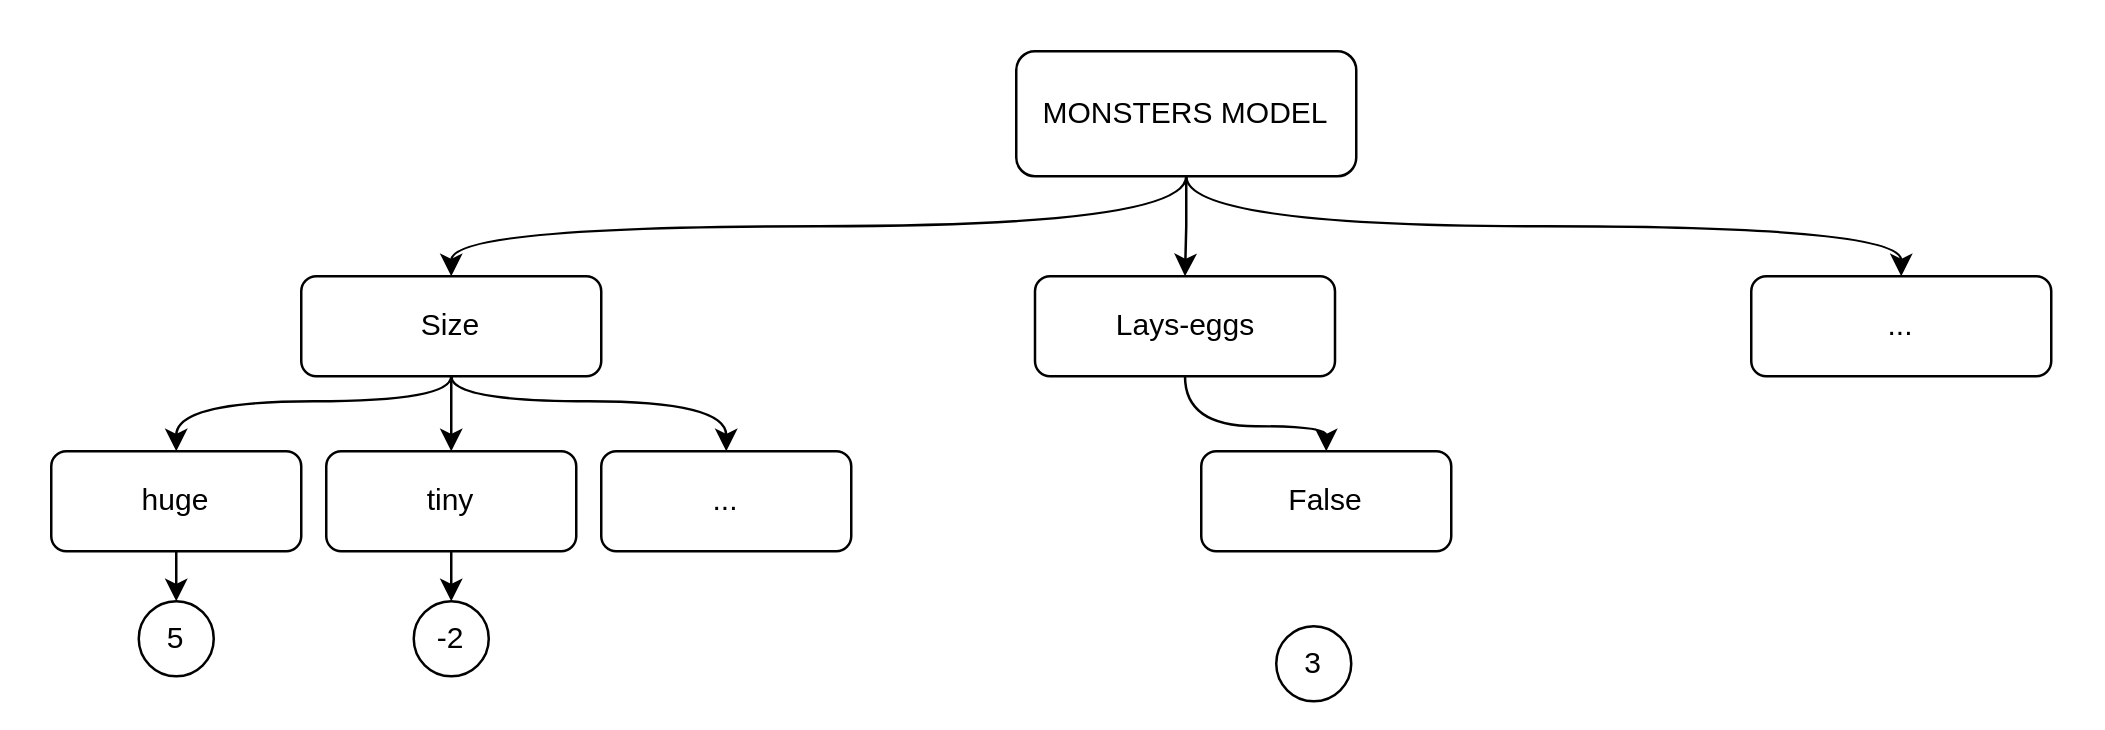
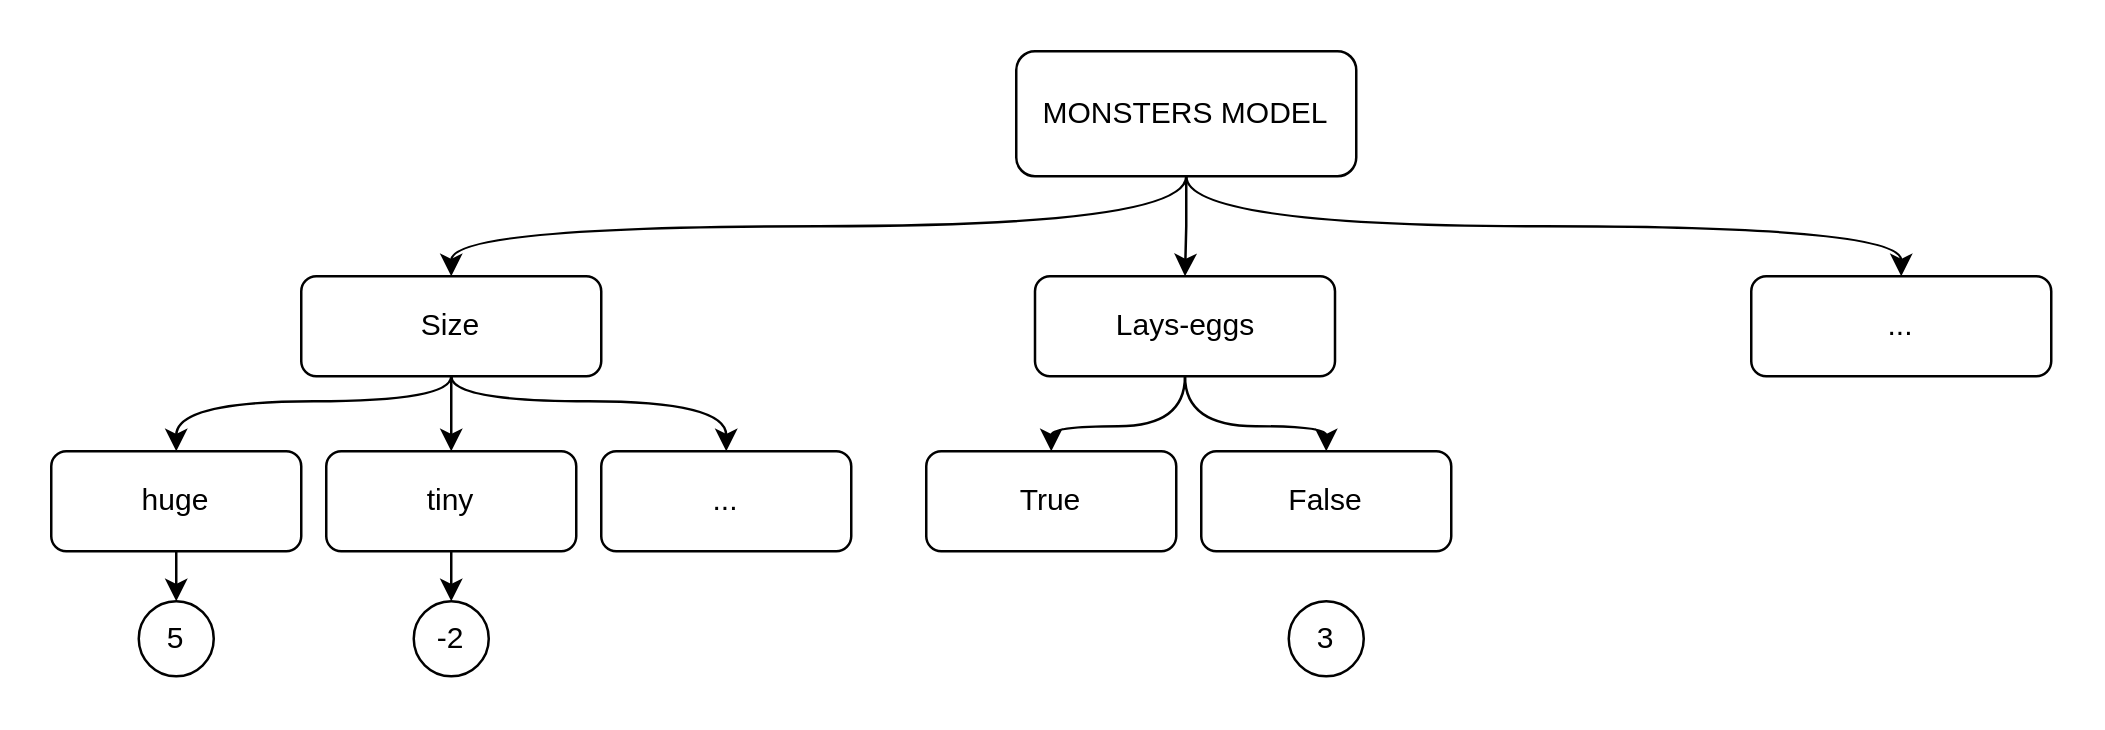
none -> (1124, 426)
none -> (1051, 501)
(1314, 664) -> (1326, 639)
